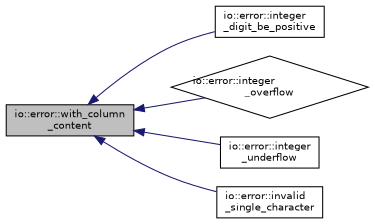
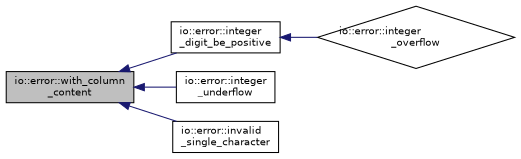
(175, 103) -> (304, 37)
